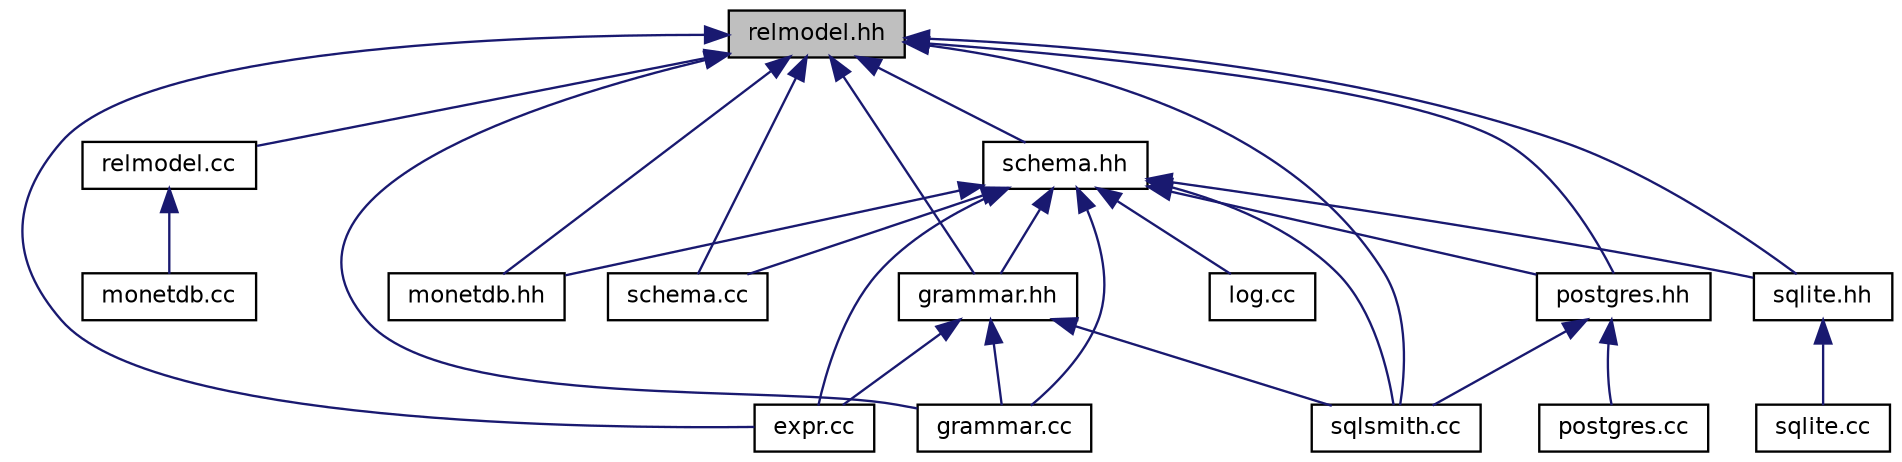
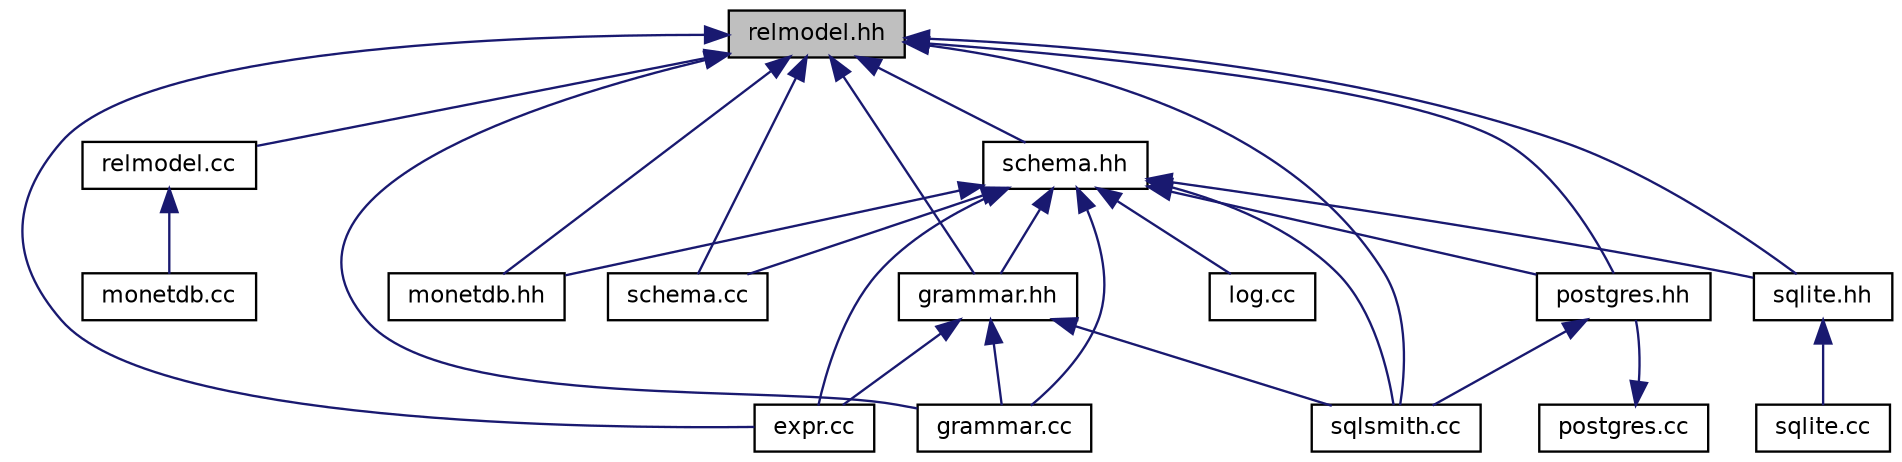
(1608, 374) -> (1639, 351)
